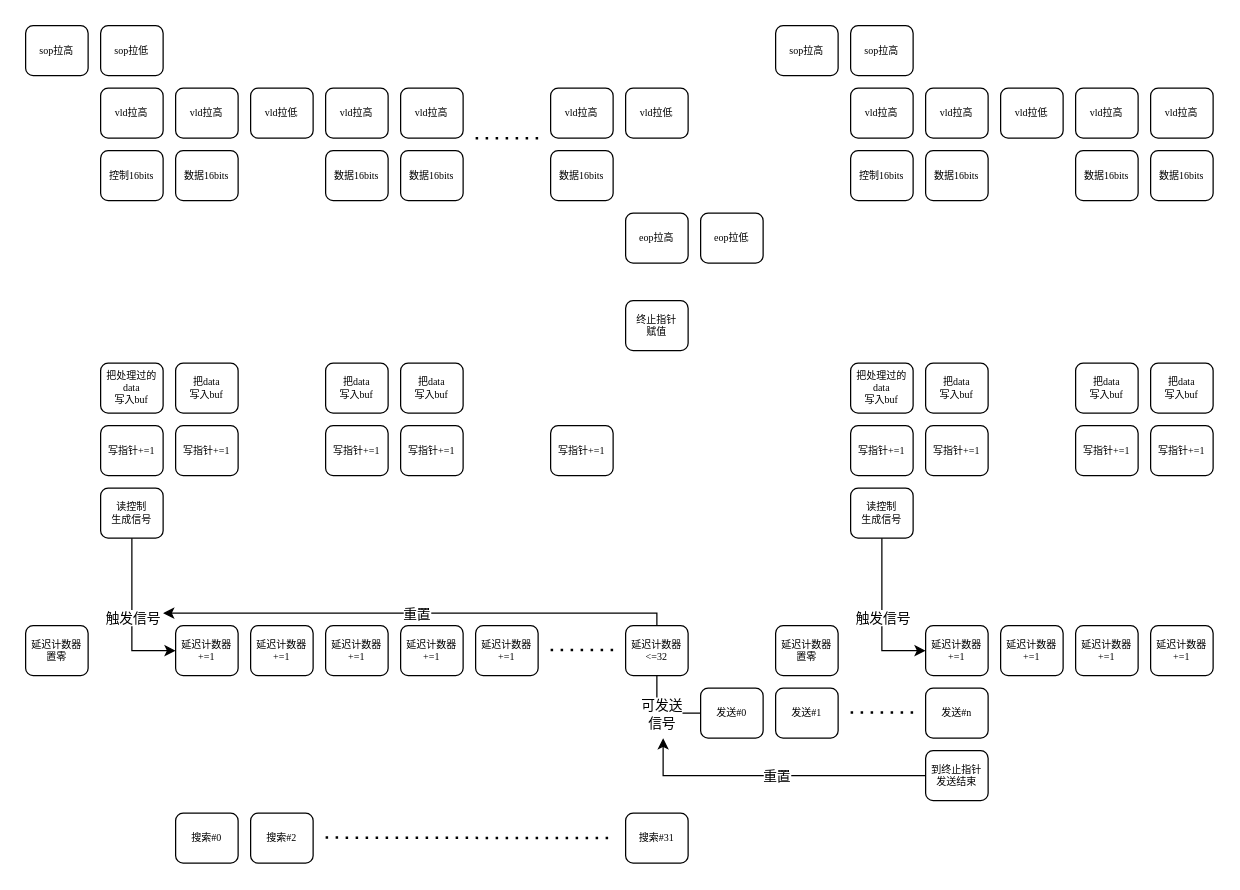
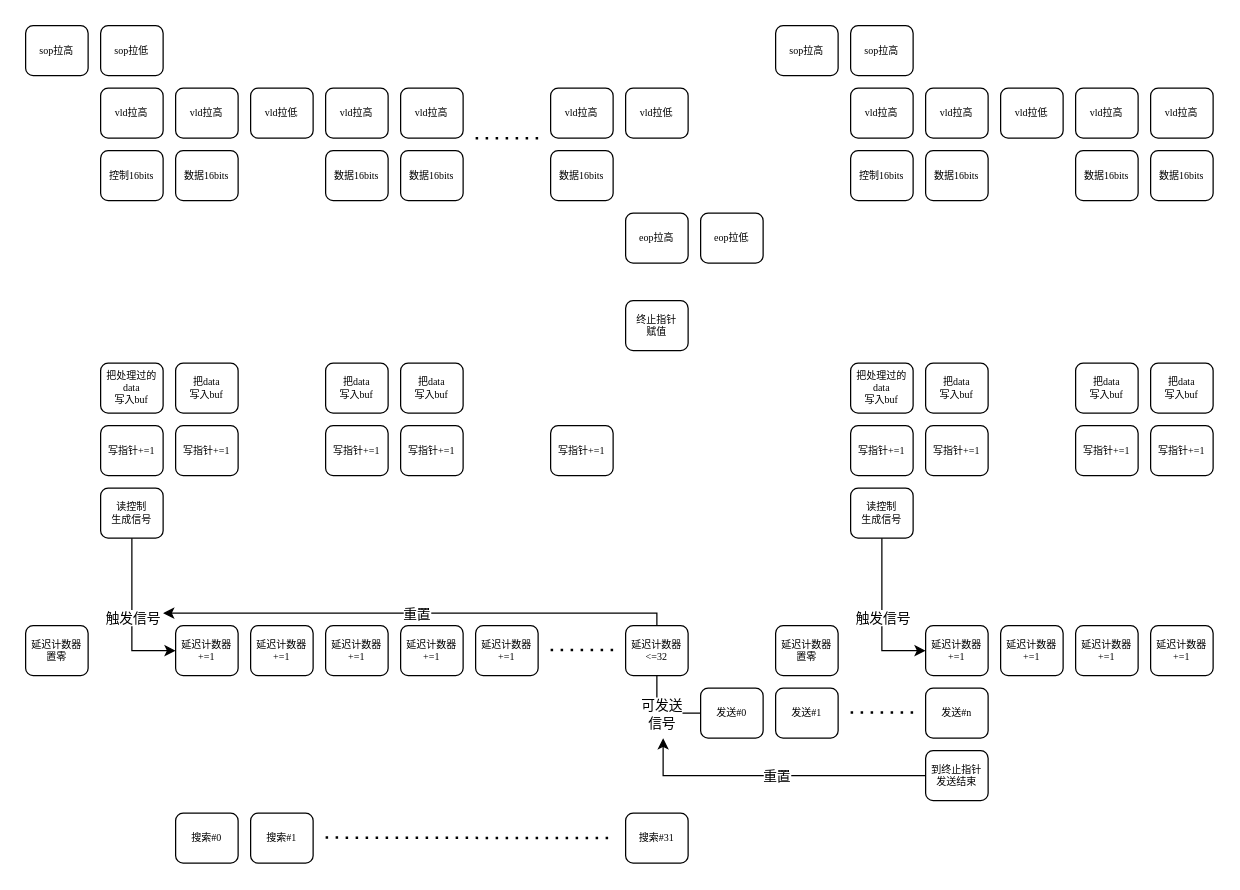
(282, 838) -> (282, 838)
